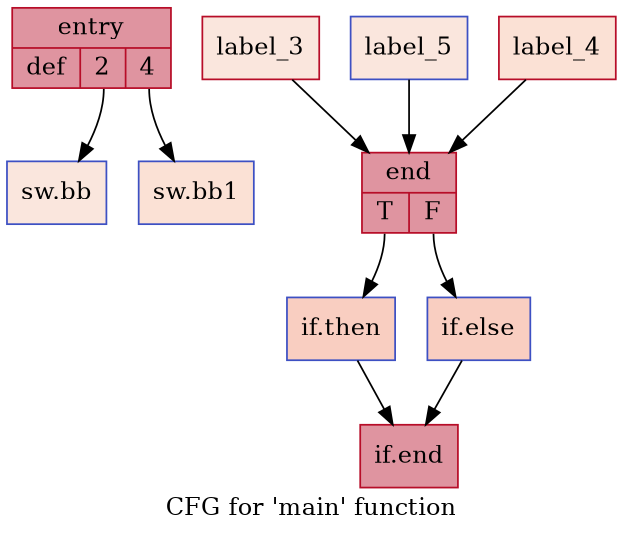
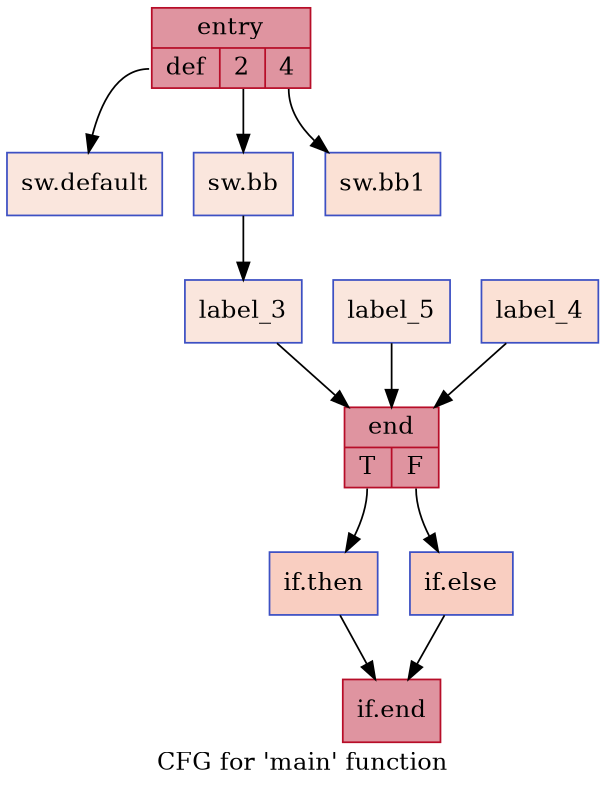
(261, 48) -> (243, 311)
(557, 48) -> (540, 311)
none -> (85, 184)
none -> (243, 239)
